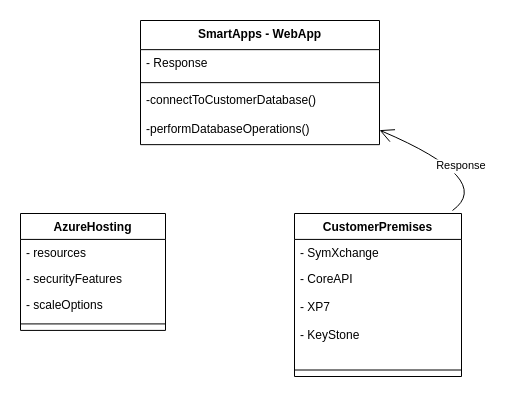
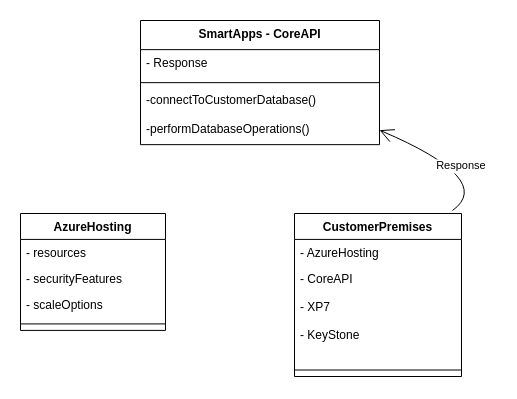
(260, 34) -> (260, 34)
(339, 253) -> (344, 253)
